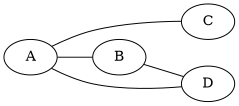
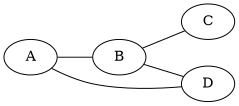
(115, 26) -> (164, 39)
